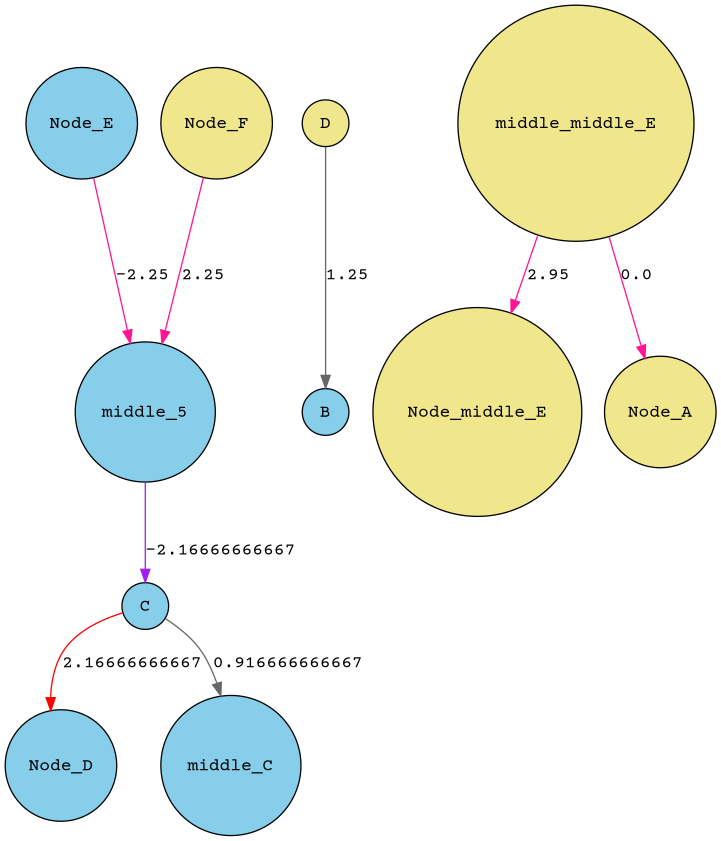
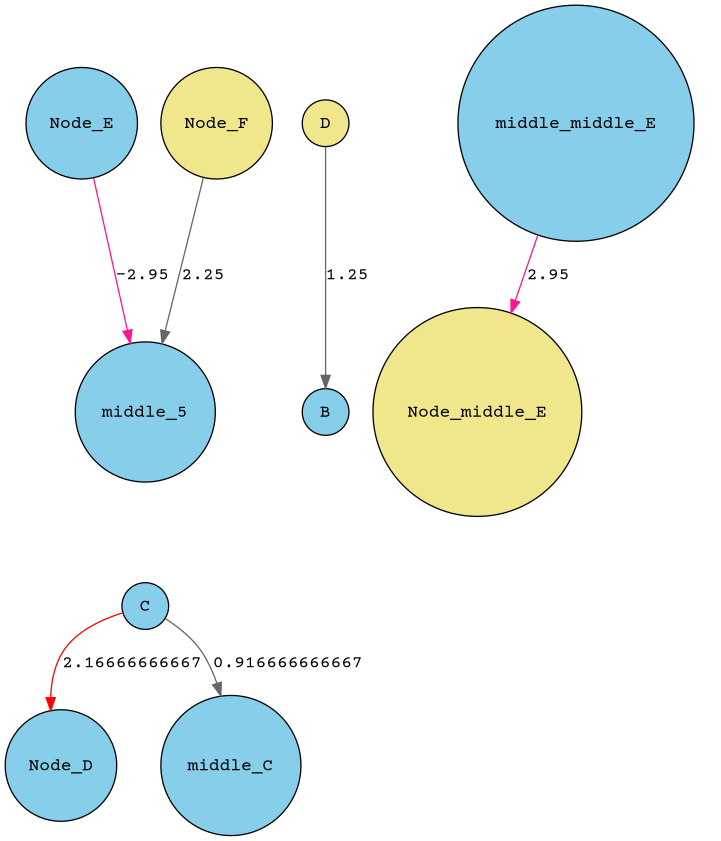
(576, 123) -> (576, 123)
(184, 254) -> (184, 254)
(143, 274) -> (143, 274)
(660, 412) -> none
(145, 526) -> none
